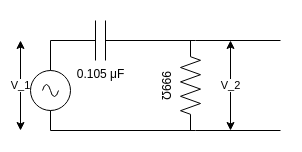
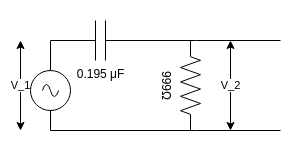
(101, 75) -> (101, 75)
